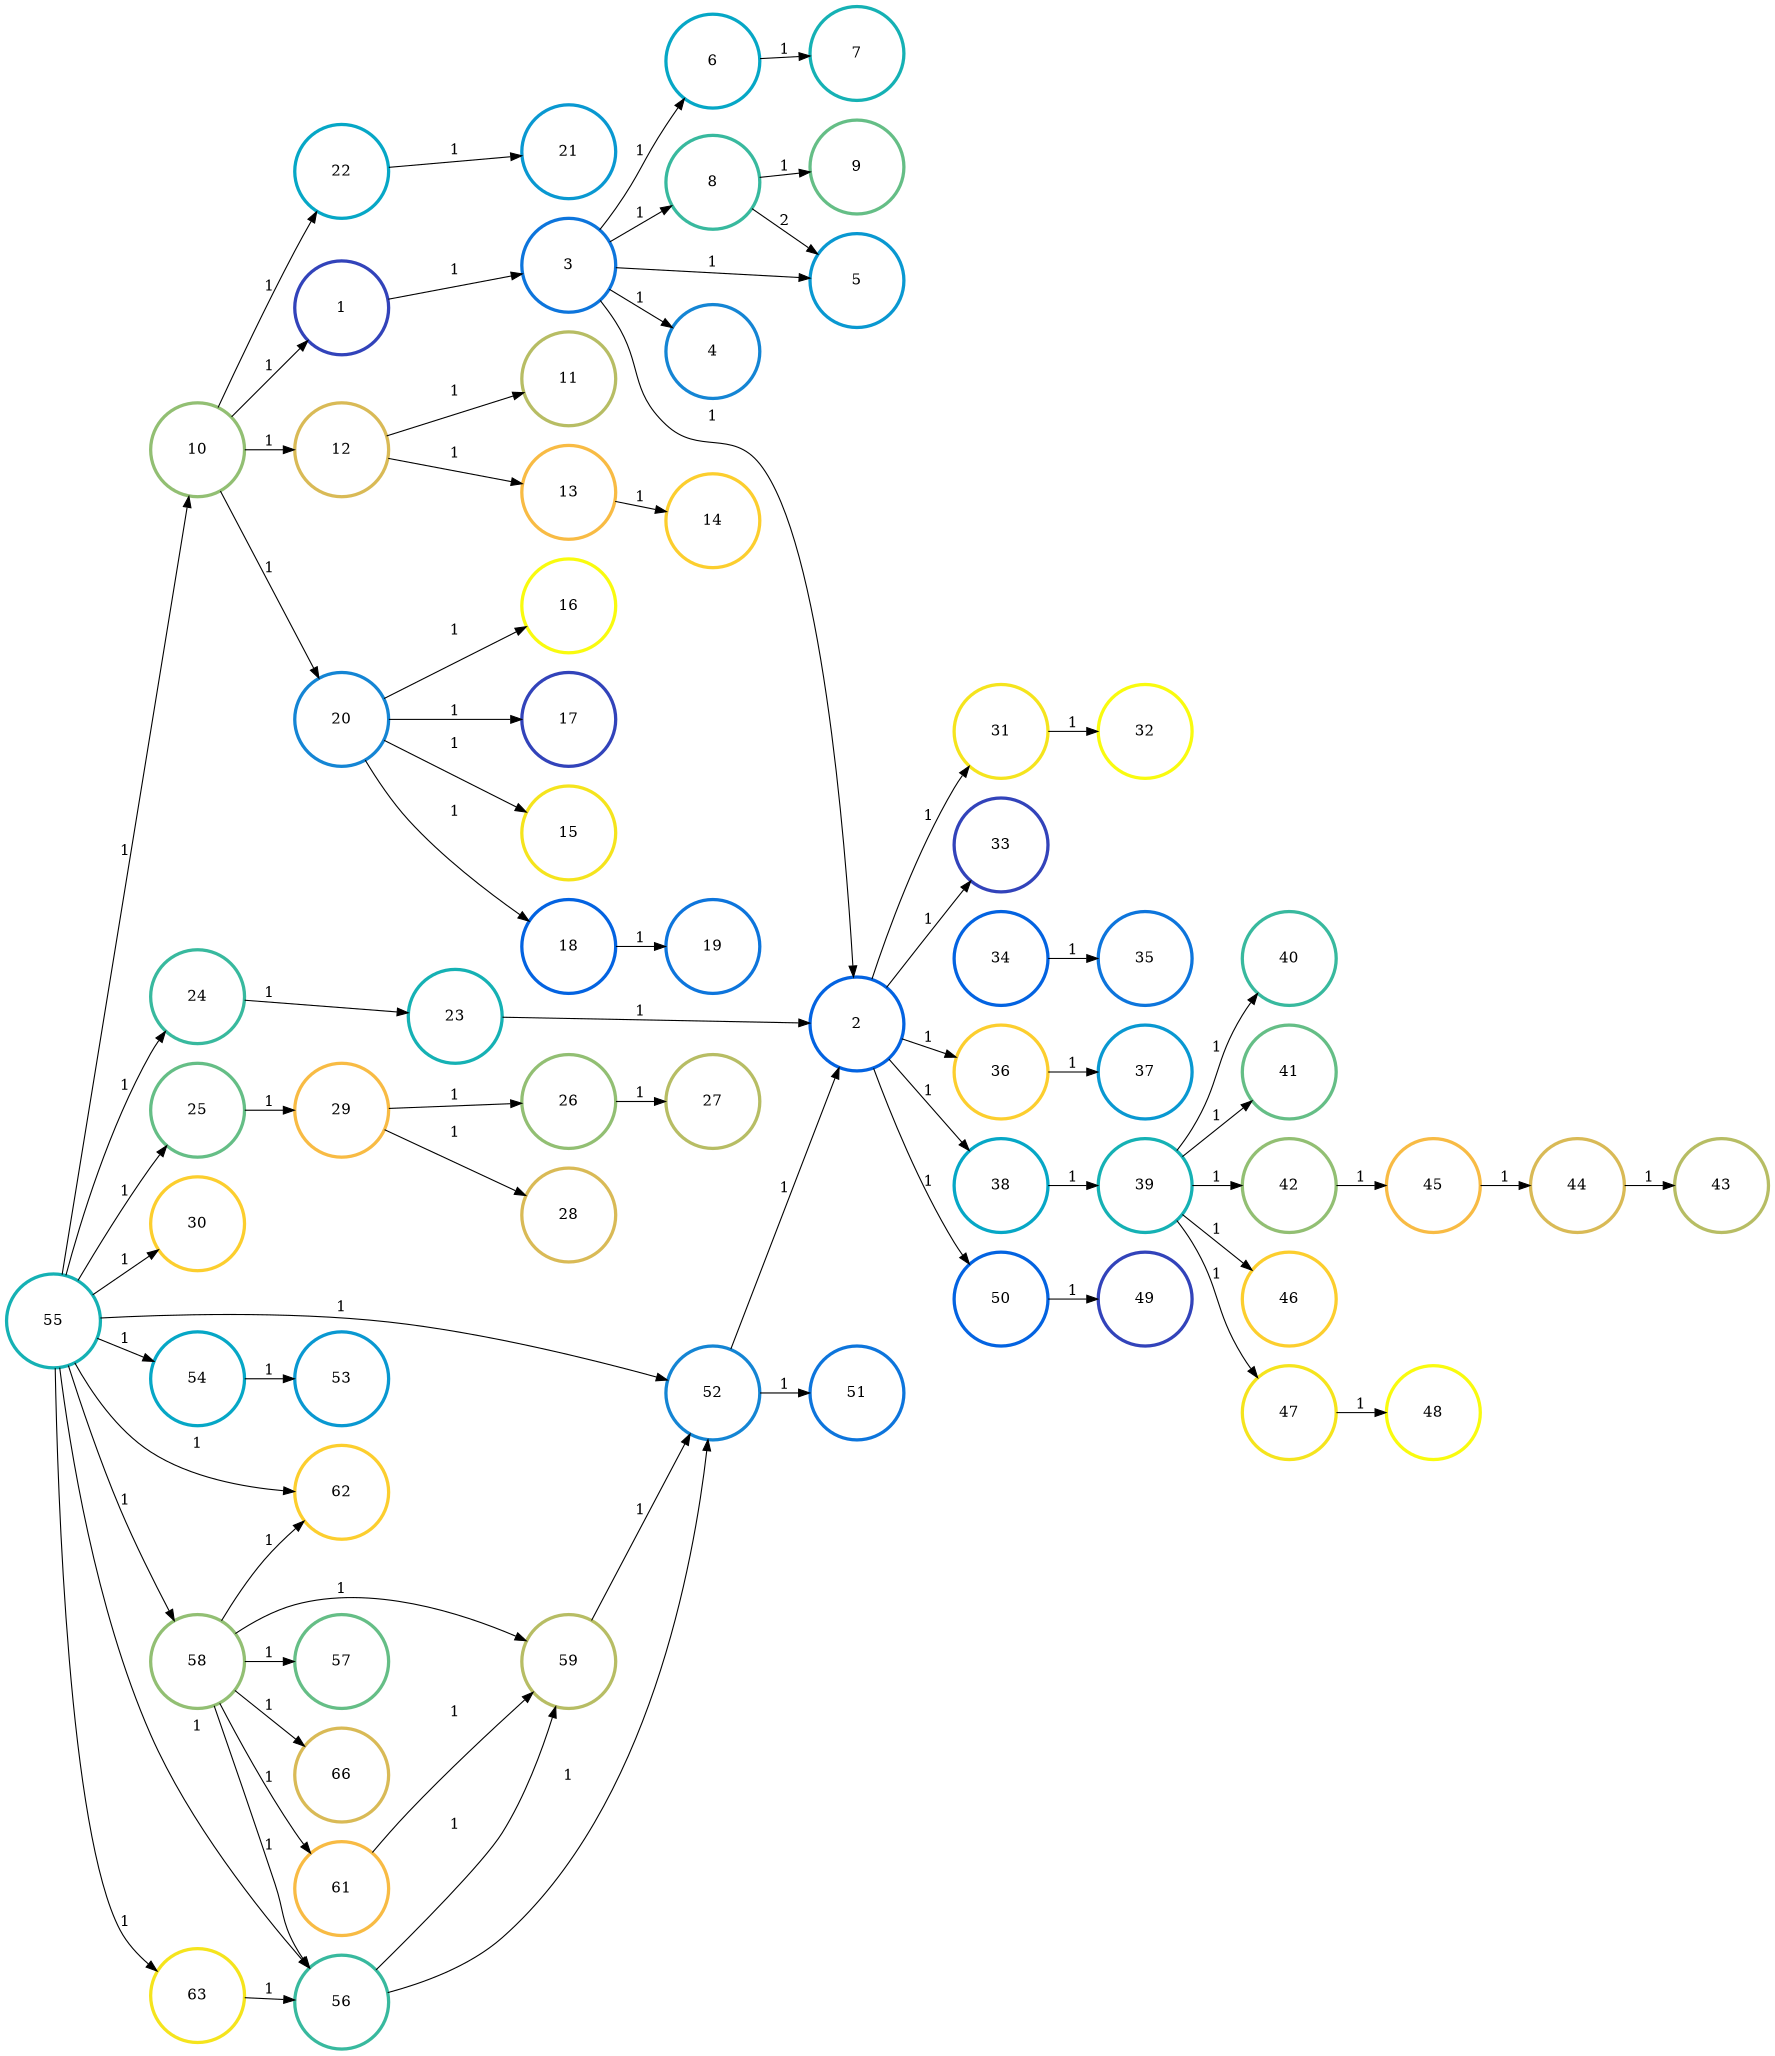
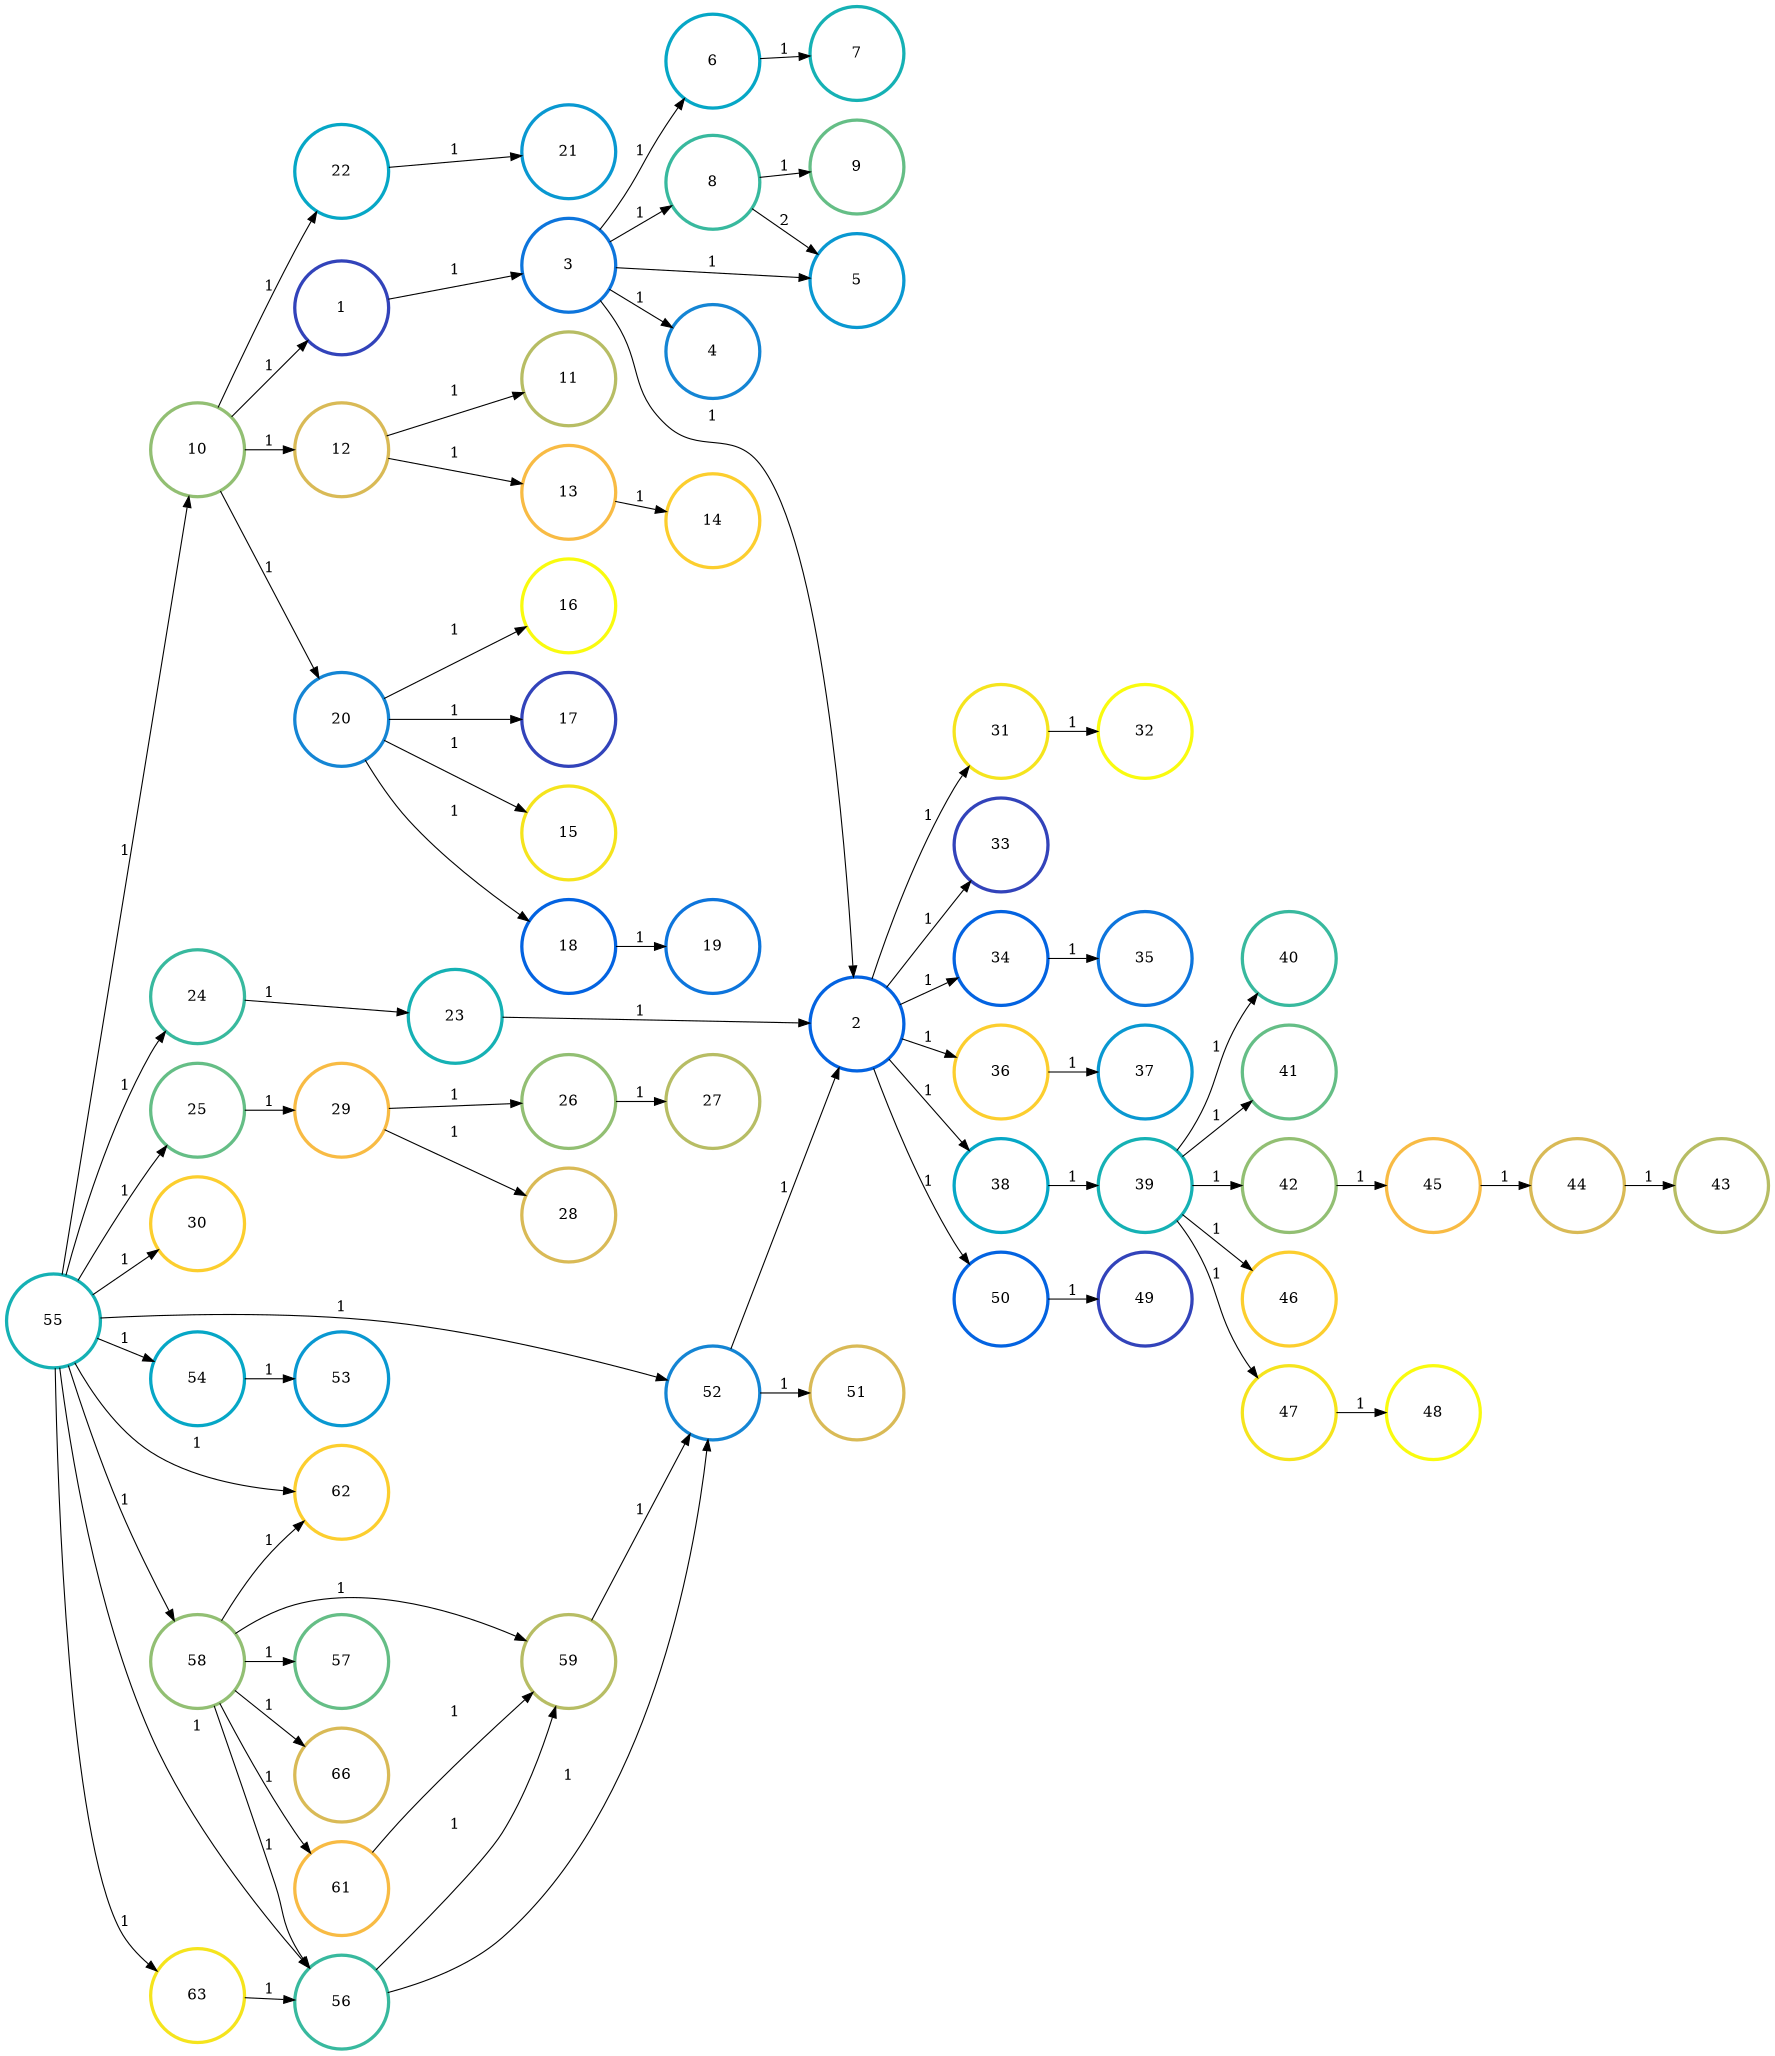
none -> (924, 994)
(857, 1393) -> (857, 1393)
